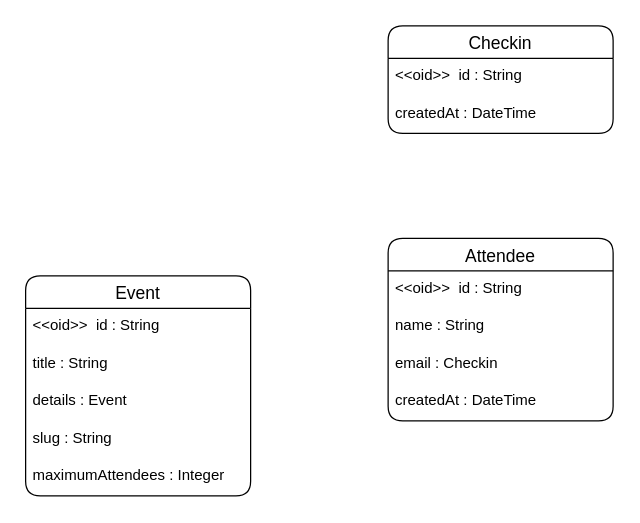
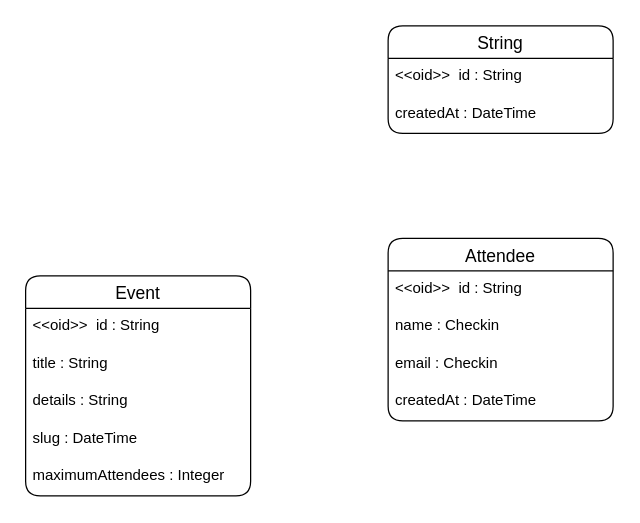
(500, 43) -> (500, 43)
(442, 325) -> (446, 325)
(86, 400) -> (88, 400)
(77, 438) -> (86, 438)
